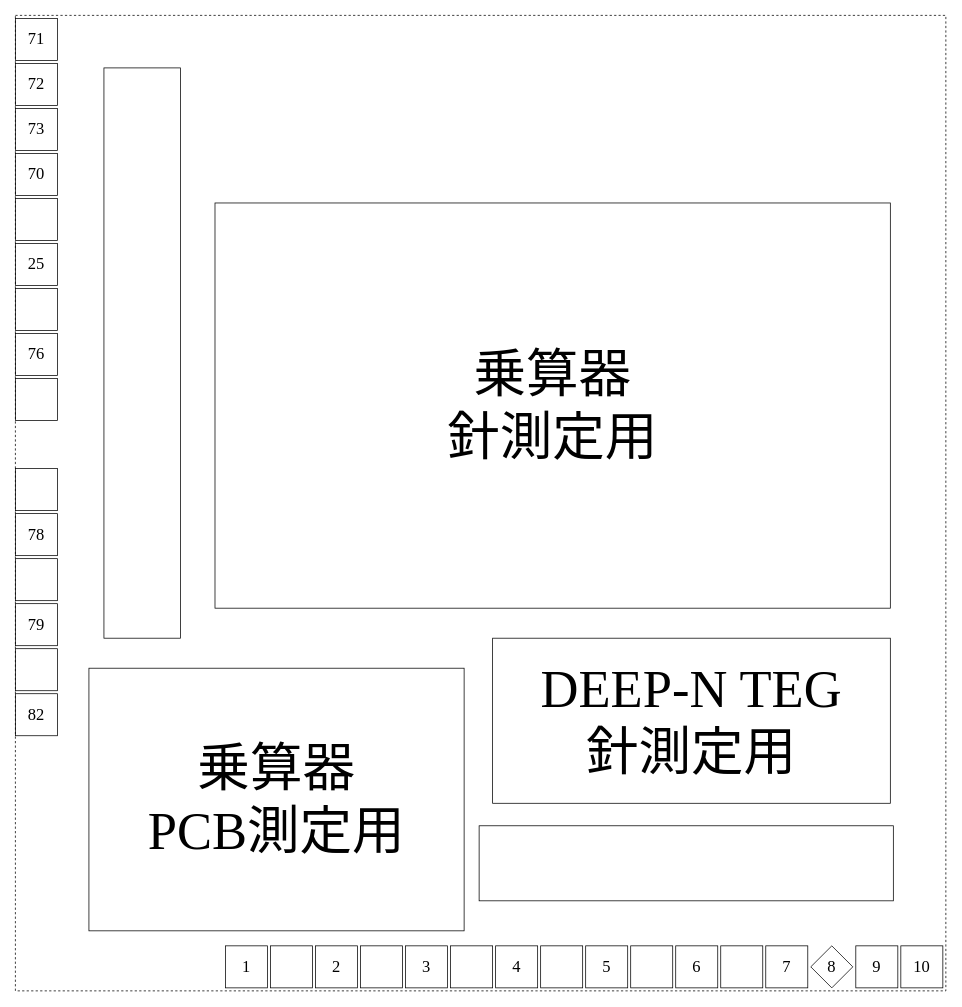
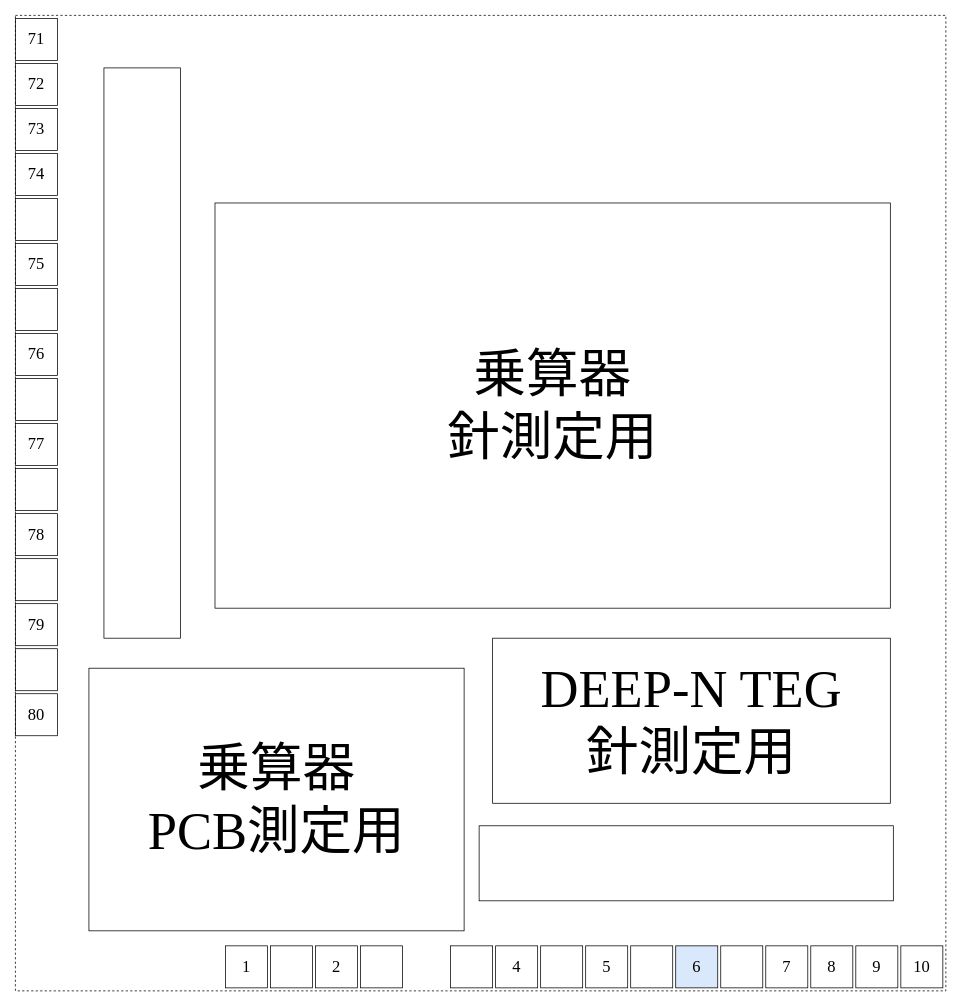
(36, 174) -> (36, 174)
(36, 264) -> (36, 264)
none -> (36, 444)
(36, 714) -> (36, 714)
(426, 966) -> none
(696, 966) -> (696, 966)
(831, 966) -> (831, 966)
